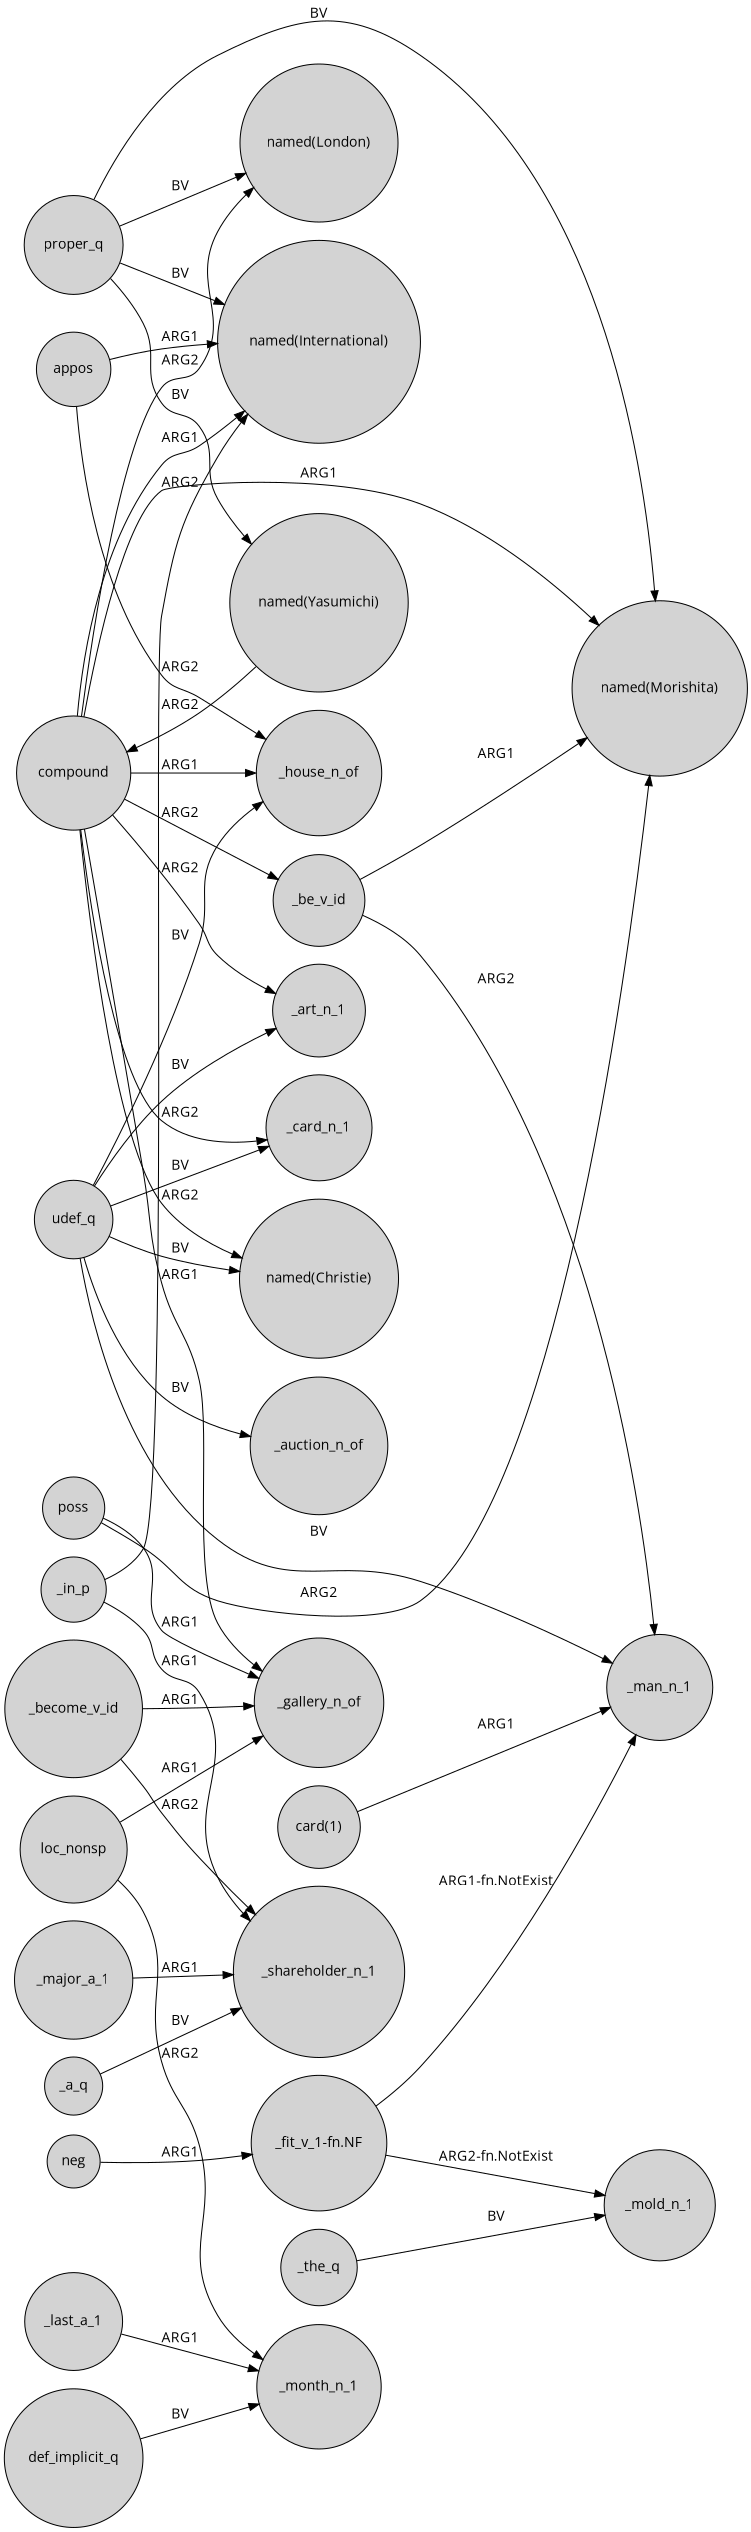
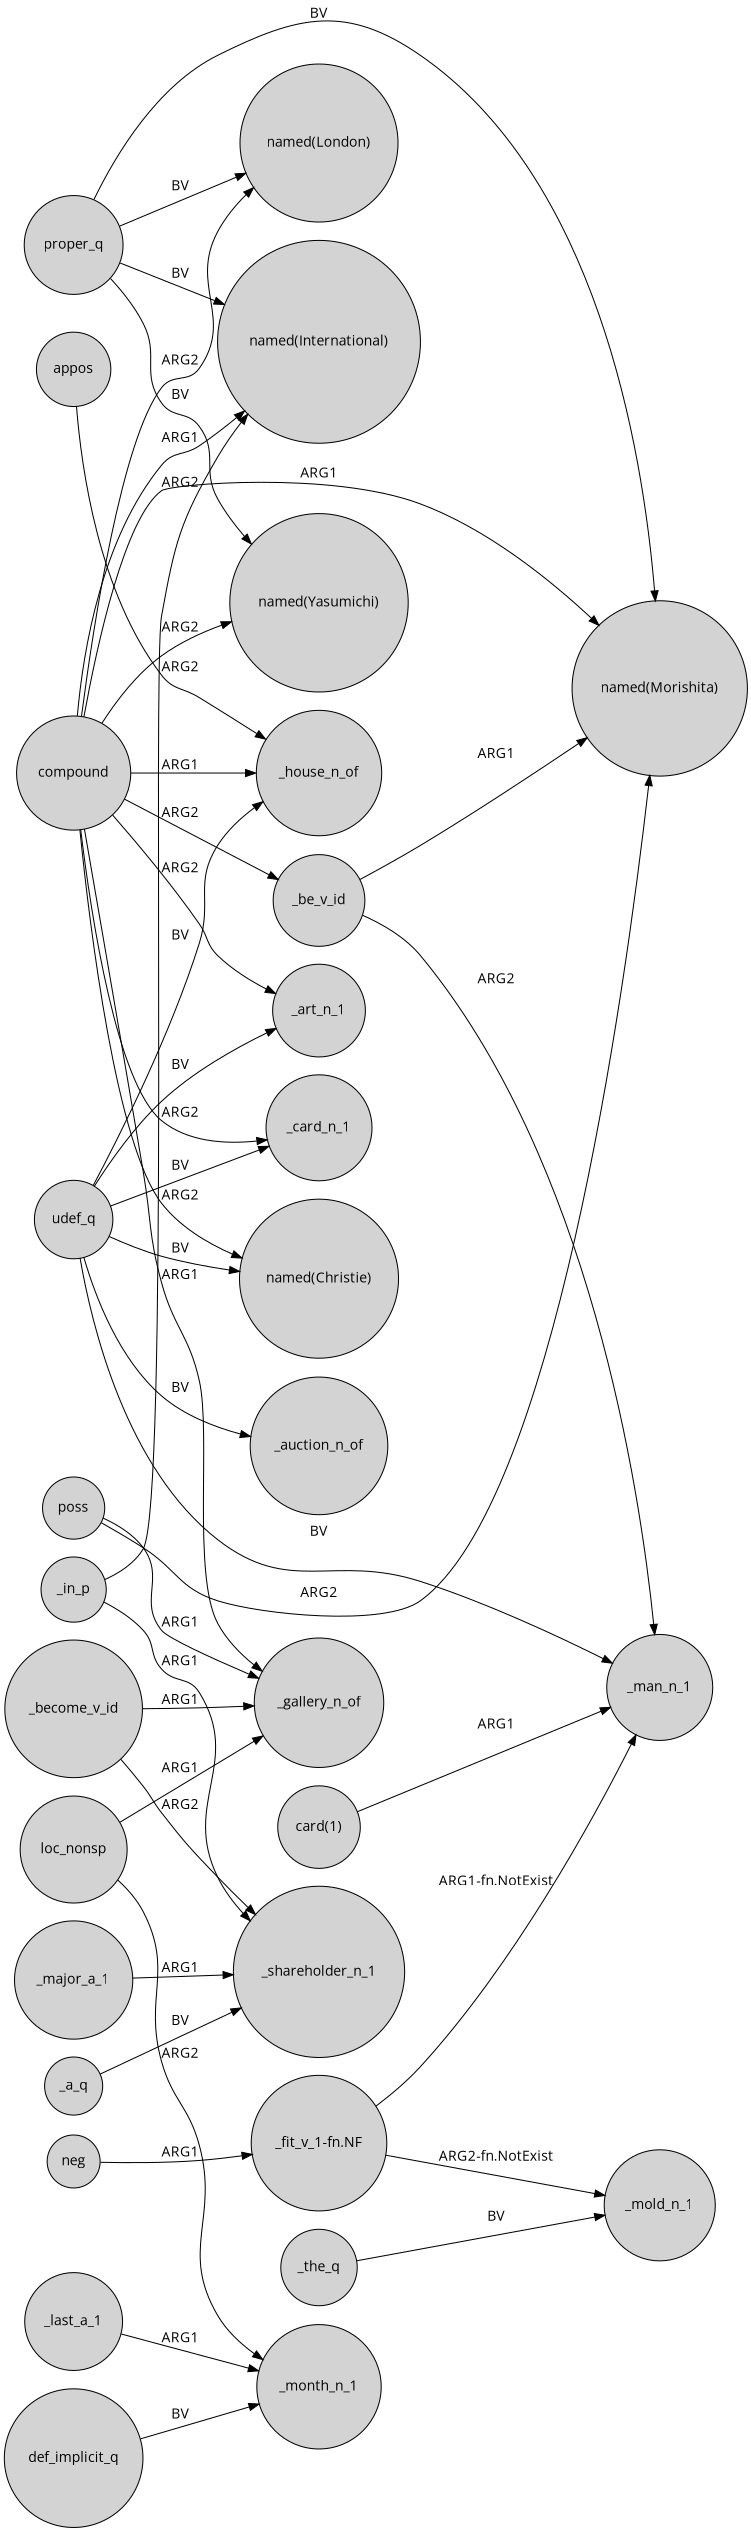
(158, 349) -> none
(200, 713) -> (147, 668)
